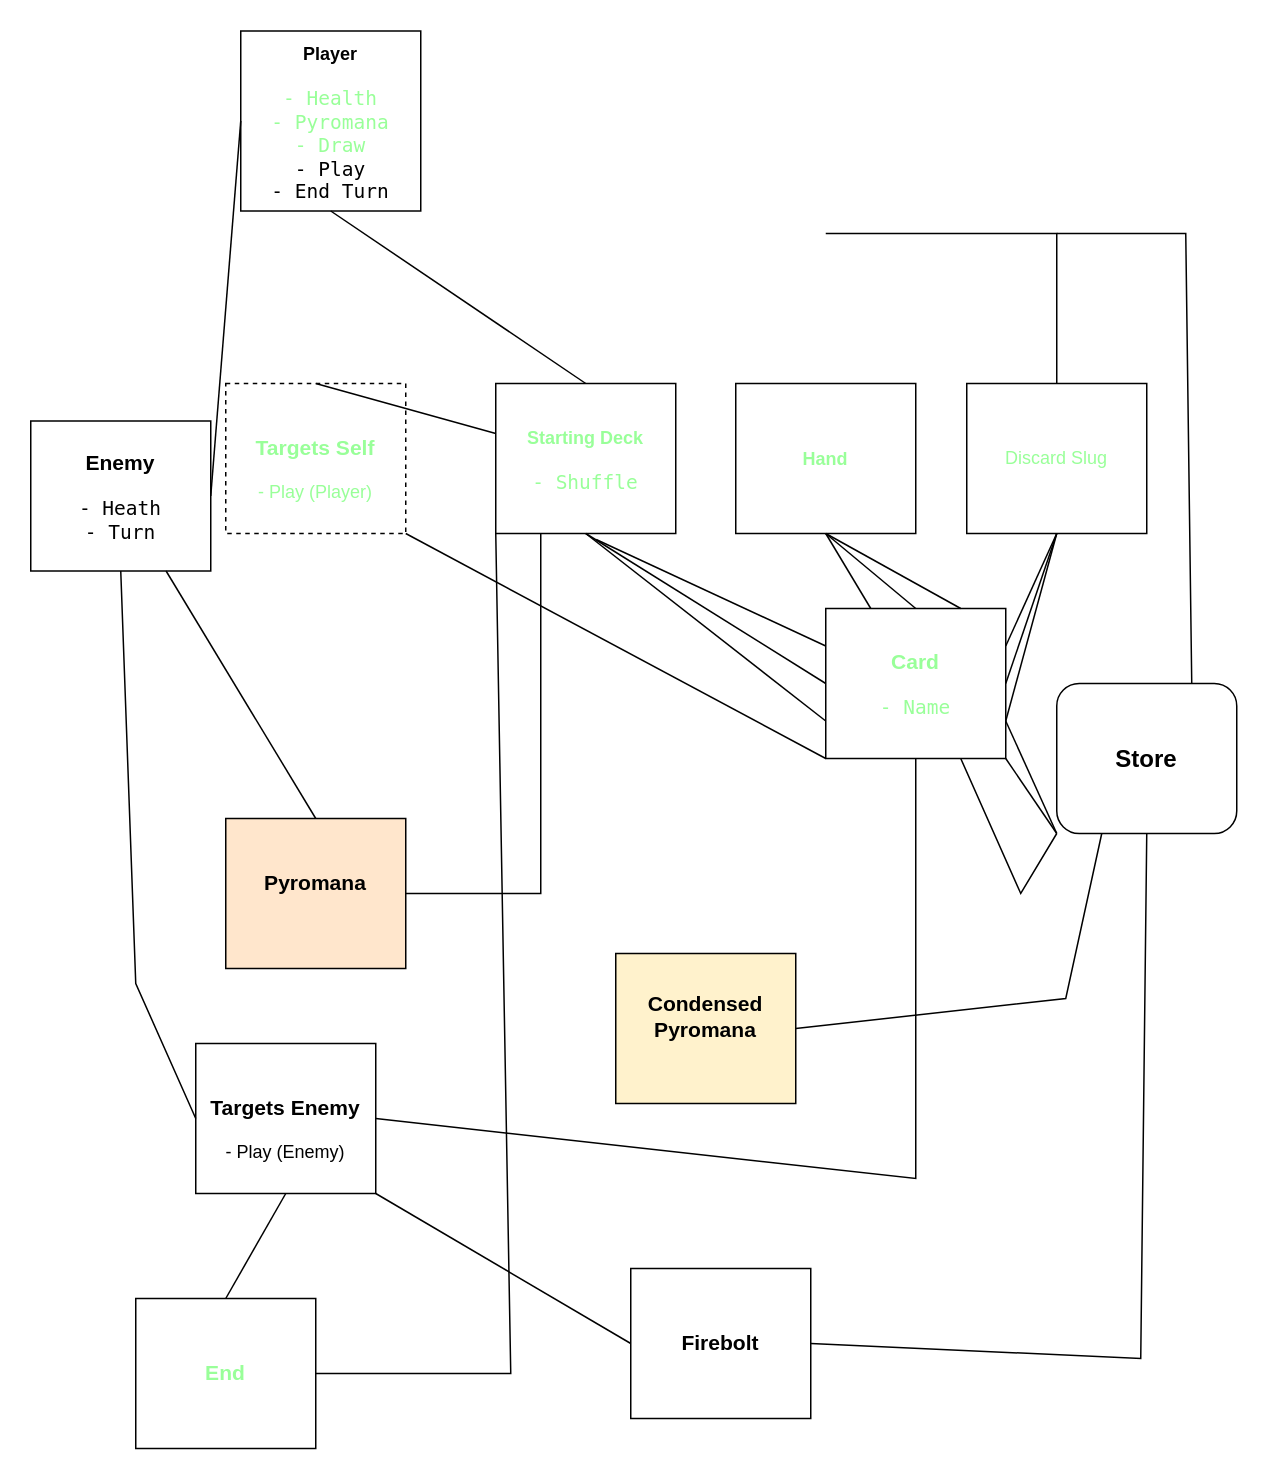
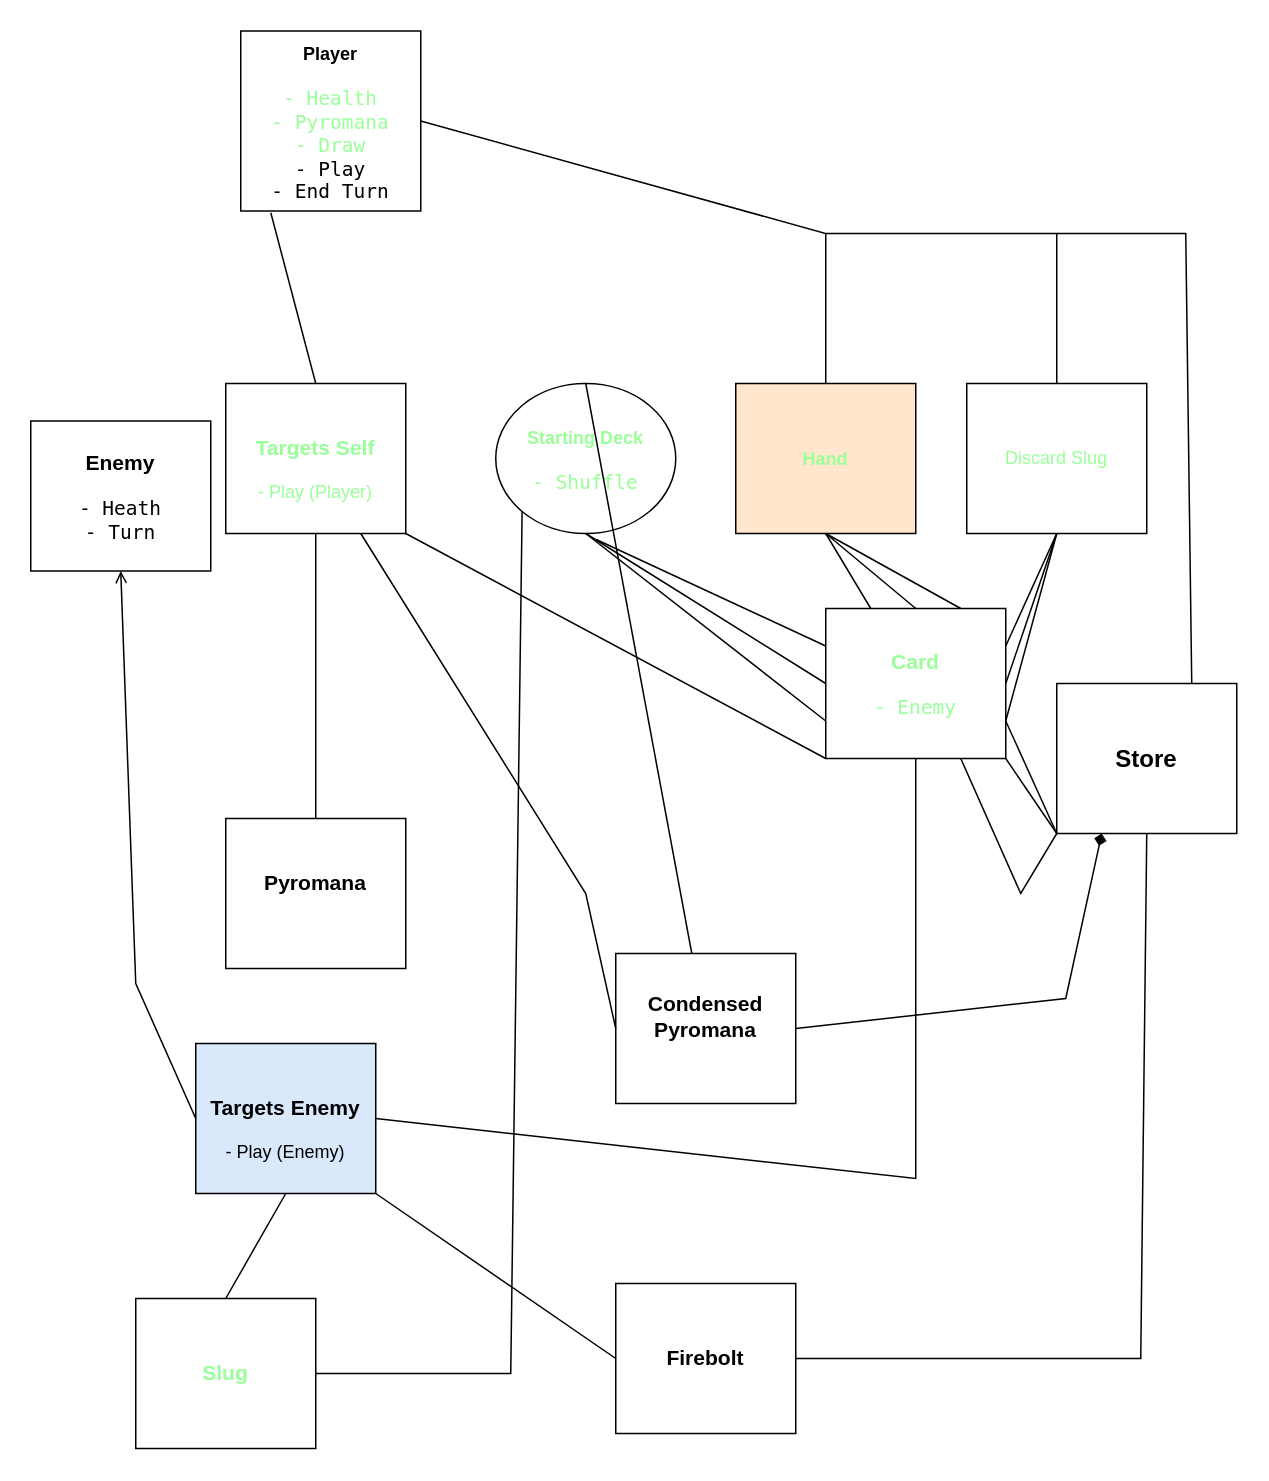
none -> (696, 197)
(459, 297) -> (656, 758)
(226, 304) -> none
(406, 408) -> (293, 298)
(316, 458) -> (316, 458)
(586, 458) -> (586, 458)
(826, 458) -> (826, 458)
(121, 576) -> (121, 577)
none -> (429, 642)
(541, 676) -> none
(916, 683) -> (916, 683)
(241, 695) -> (316, 676)
(1147, 758) -> (1147, 758)
(1100, 840) -> (1099, 846)
(316, 893) -> (316, 893)
(706, 1028) -> (706, 1028)
(286, 1118) -> (286, 1118)
(721, 1343) -> (706, 1358)
(226, 1373) -> (226, 1373)
